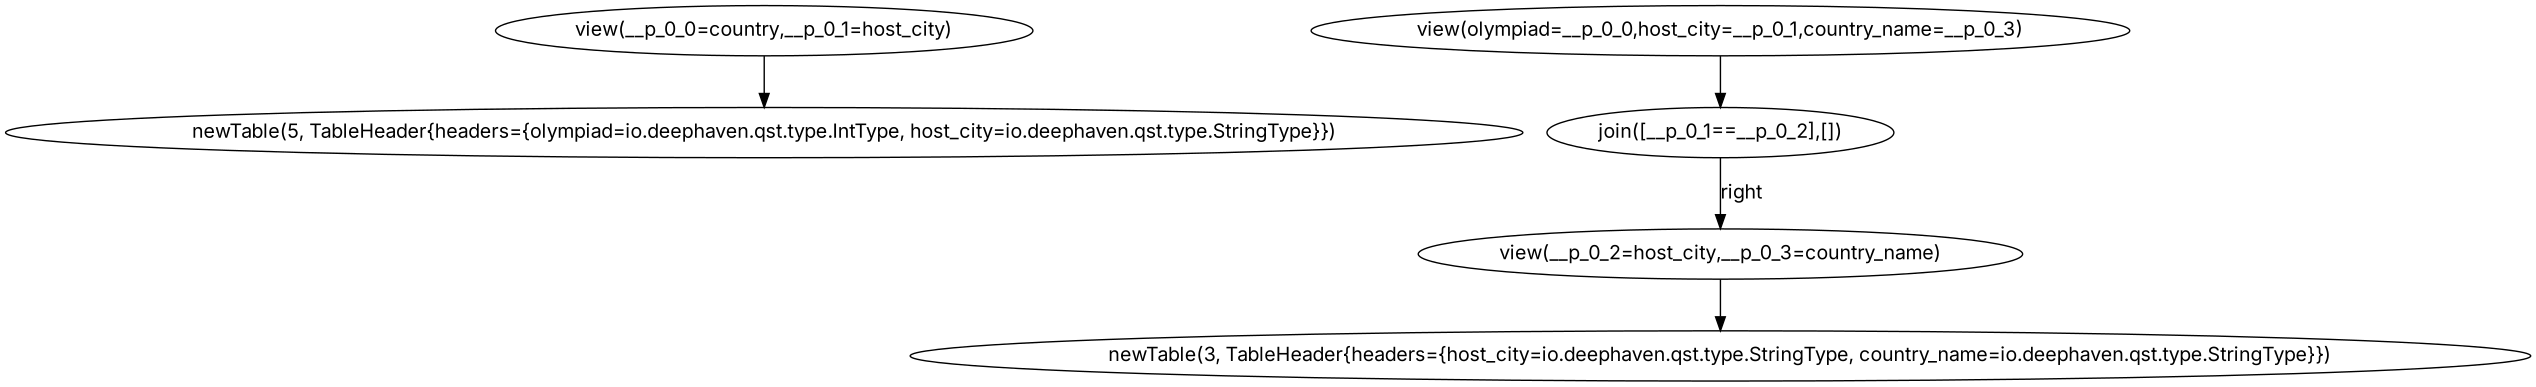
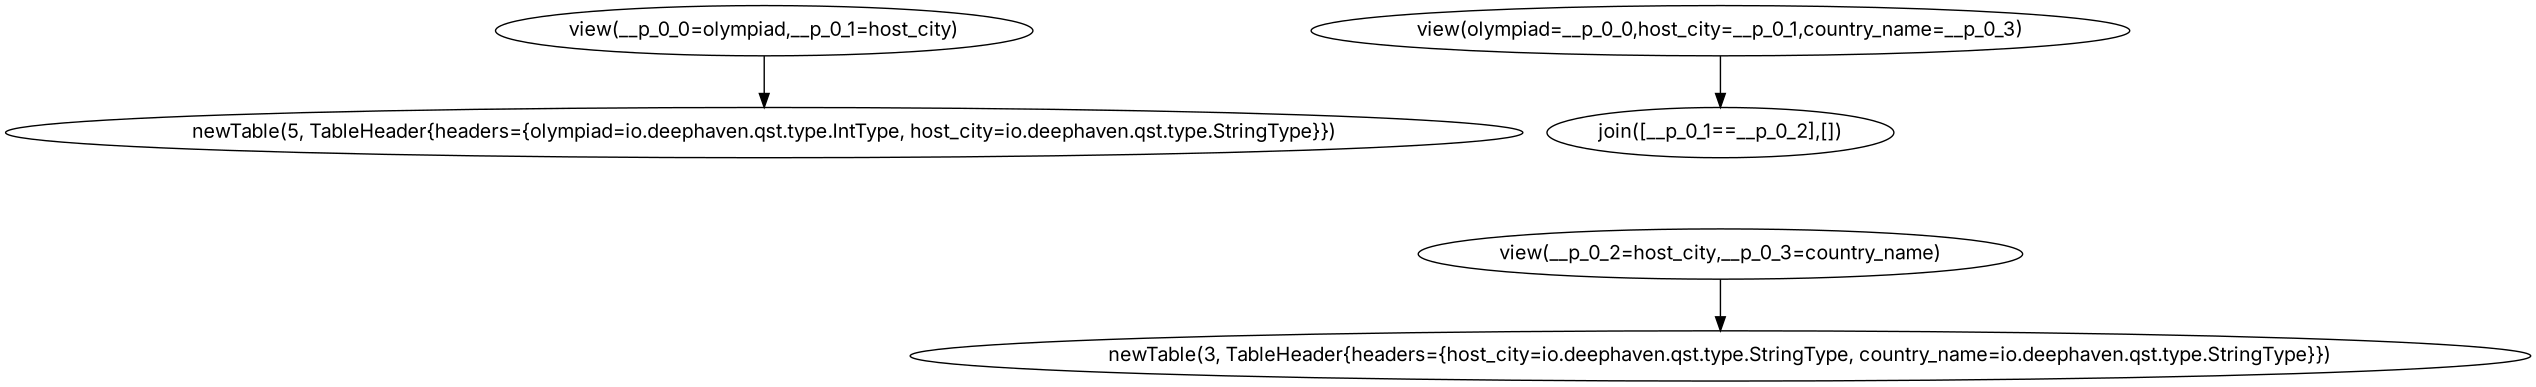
(764, 31) -> (764, 31)
(1721, 186) -> none
